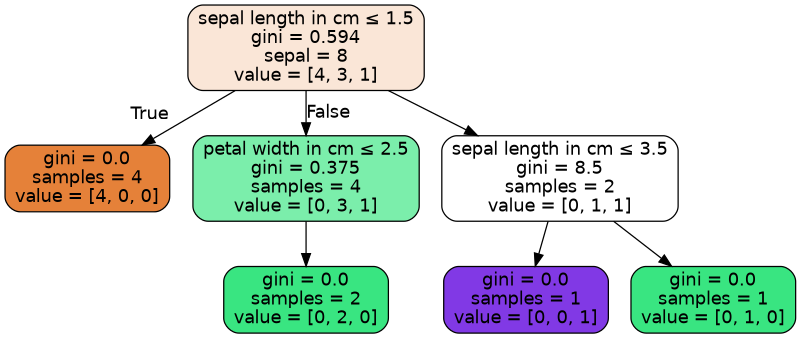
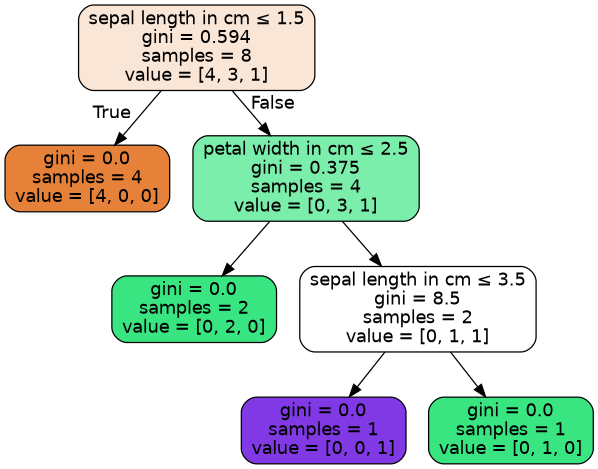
(306, 57) -> (197, 57)
(427, 110) -> (358, 239)
